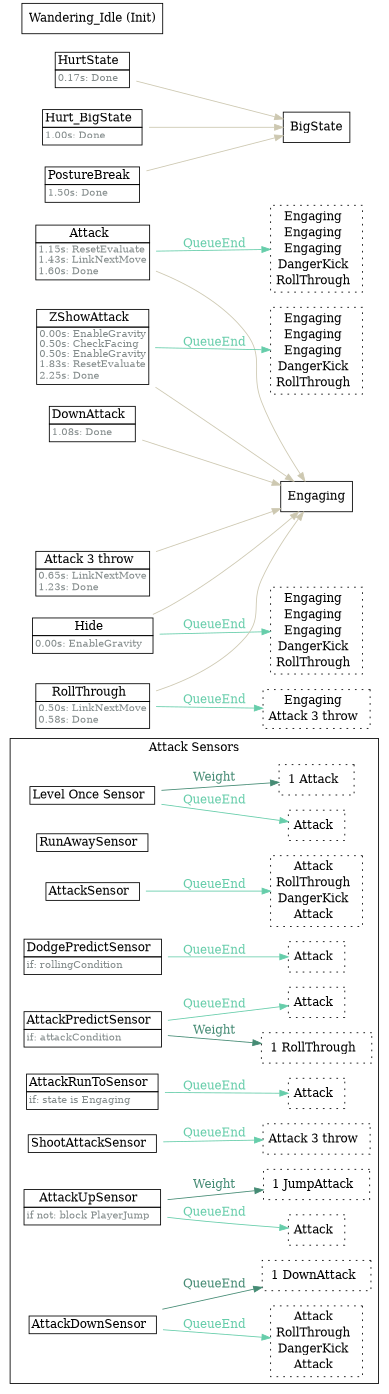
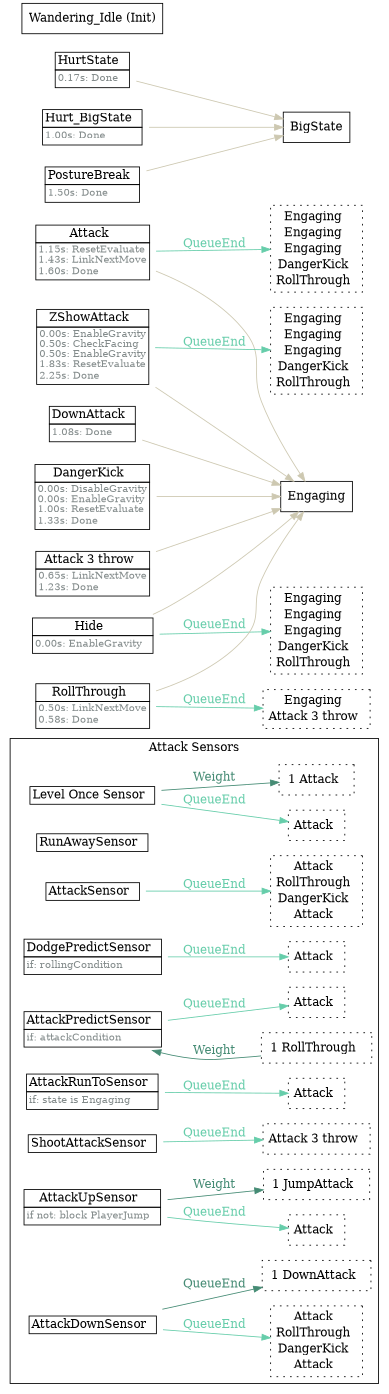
none -> (92, 497)
(210, 1039) -> (211, 1060)
